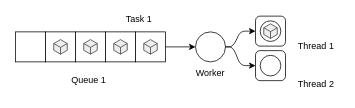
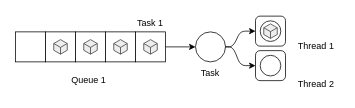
(139, 19) -> (150, 23)
(210, 73) -> (210, 73)
